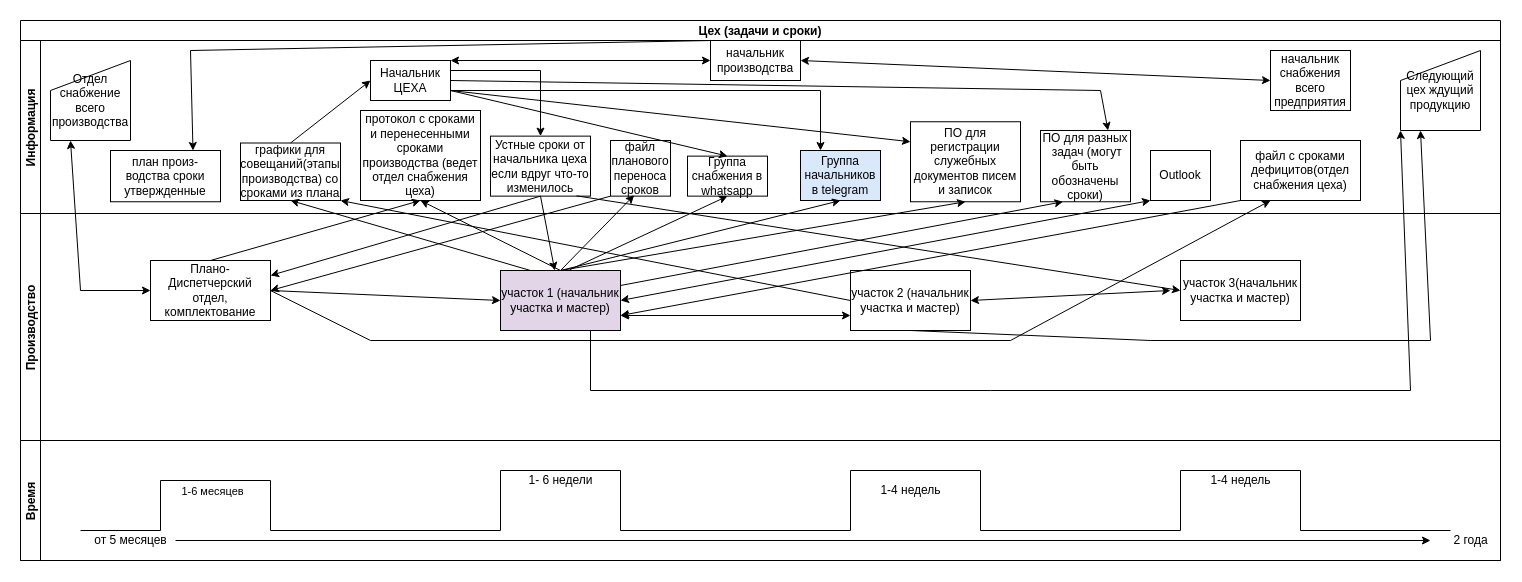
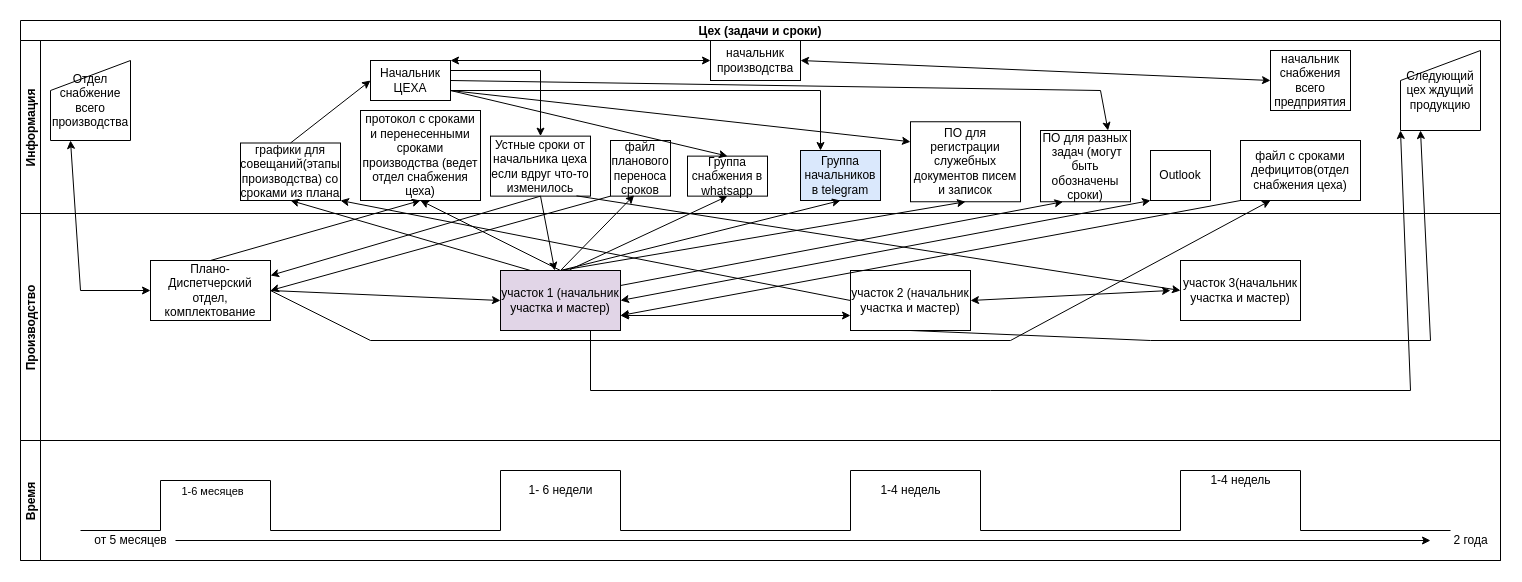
(379, 47) -> none
(166, 176) -> none
(561, 481) -> (561, 491)
